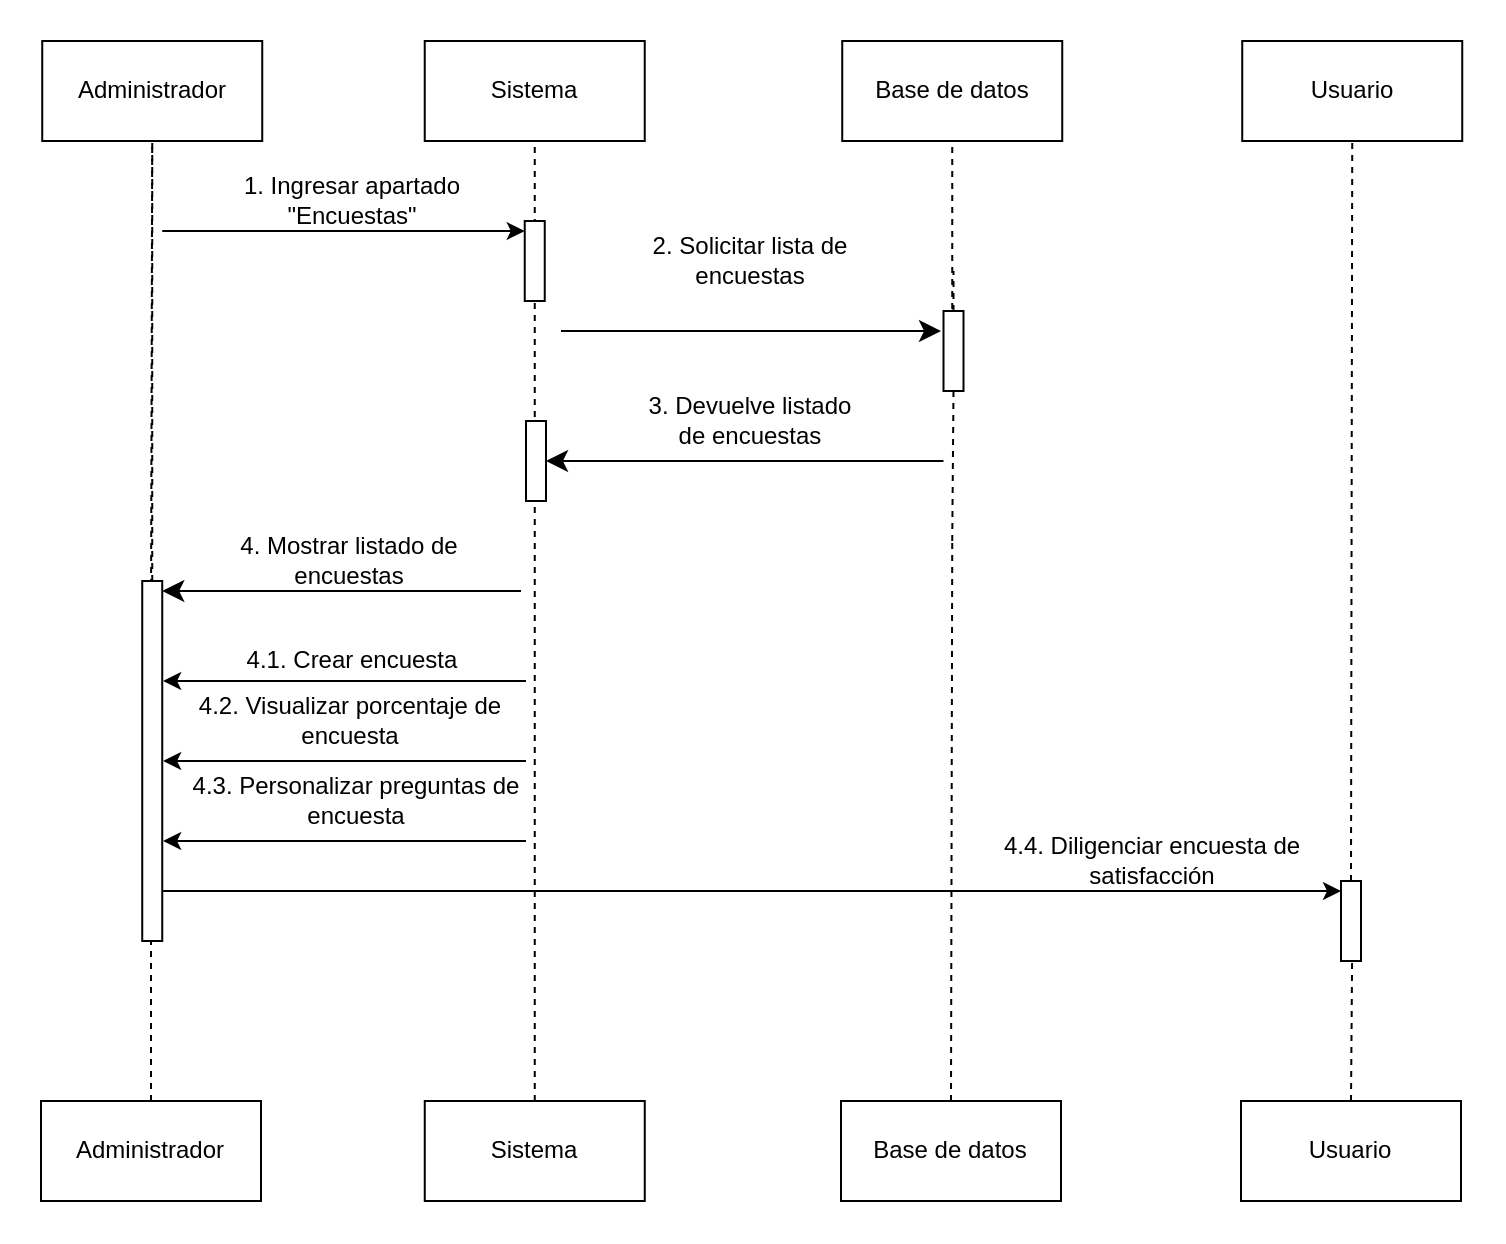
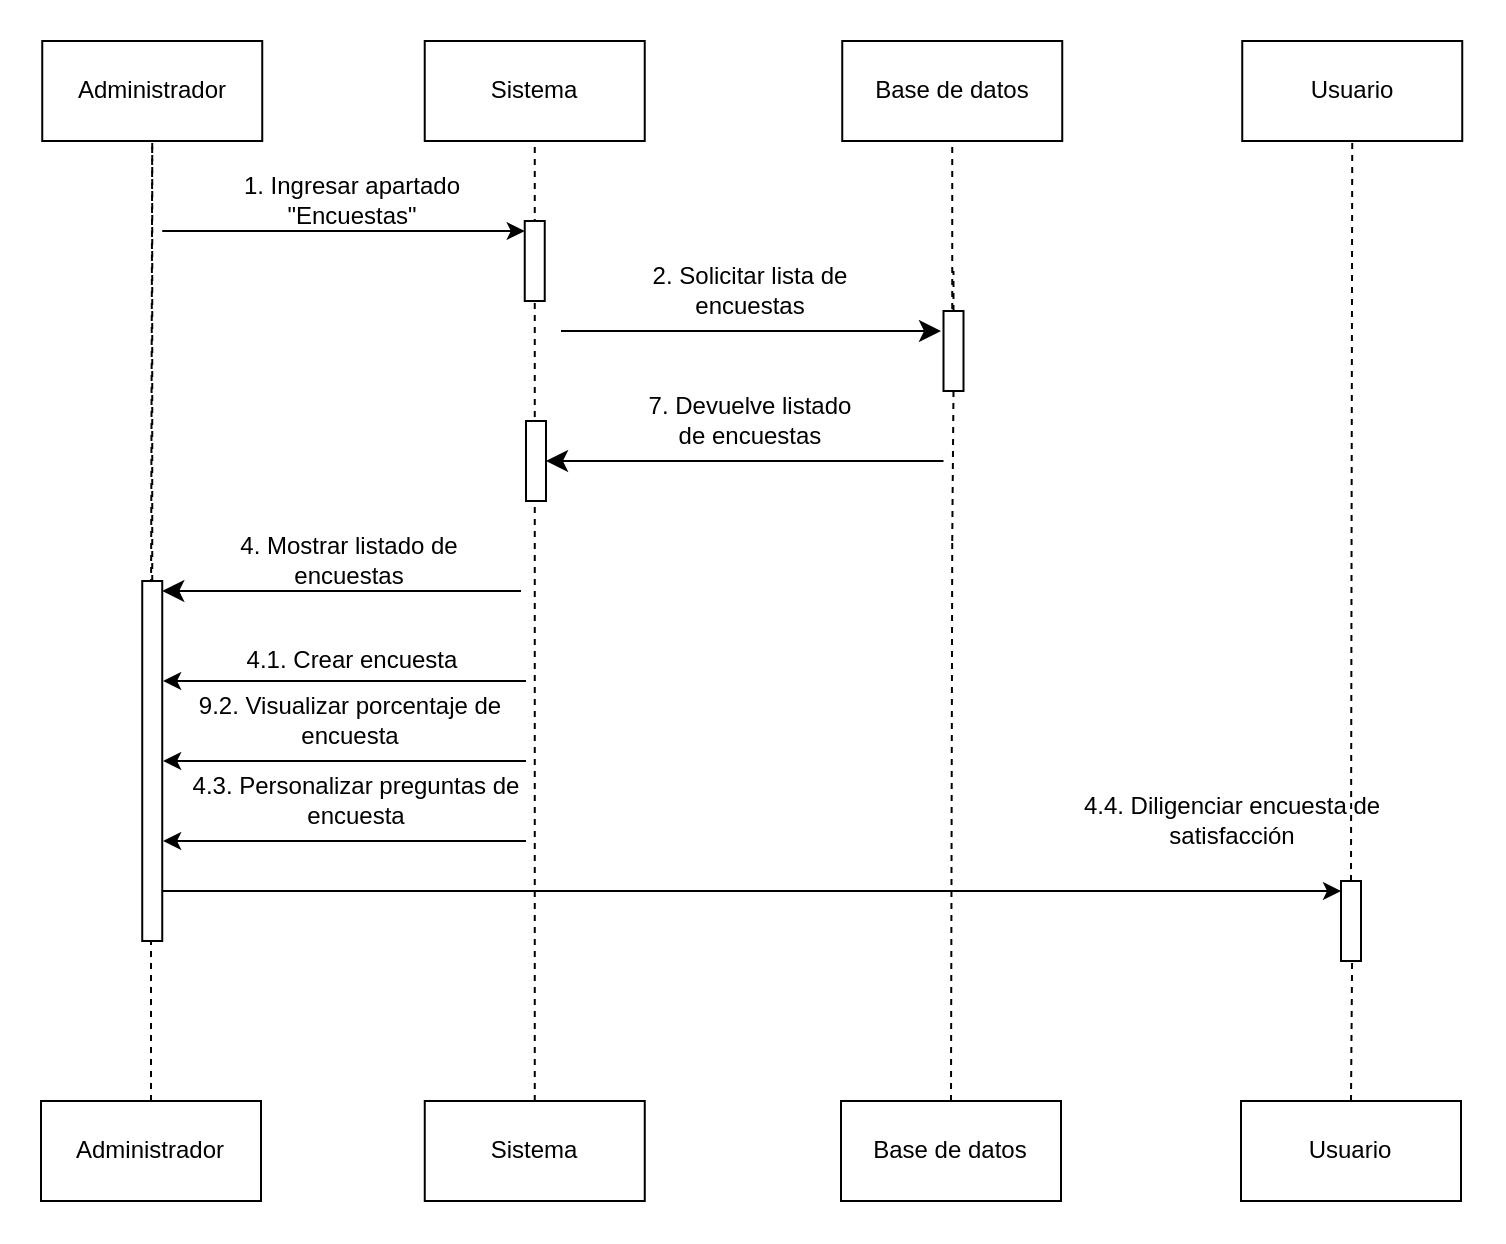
(751, 261) -> (751, 291)
(751, 421) -> (751, 421)
(351, 721) -> (351, 721)
(1152, 861) -> (1232, 821)
